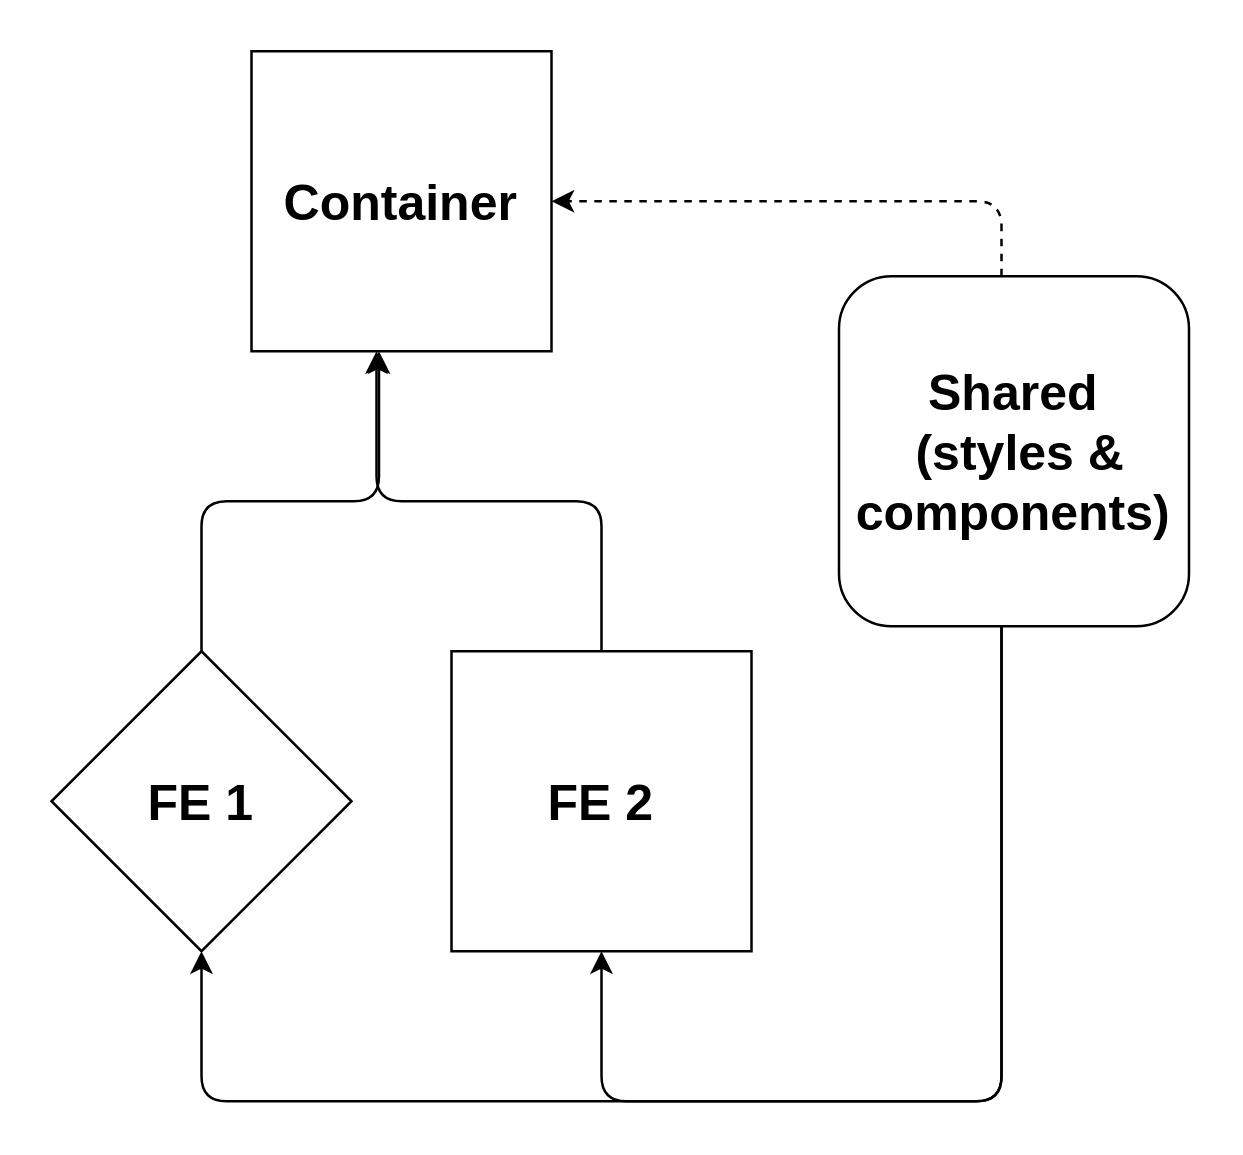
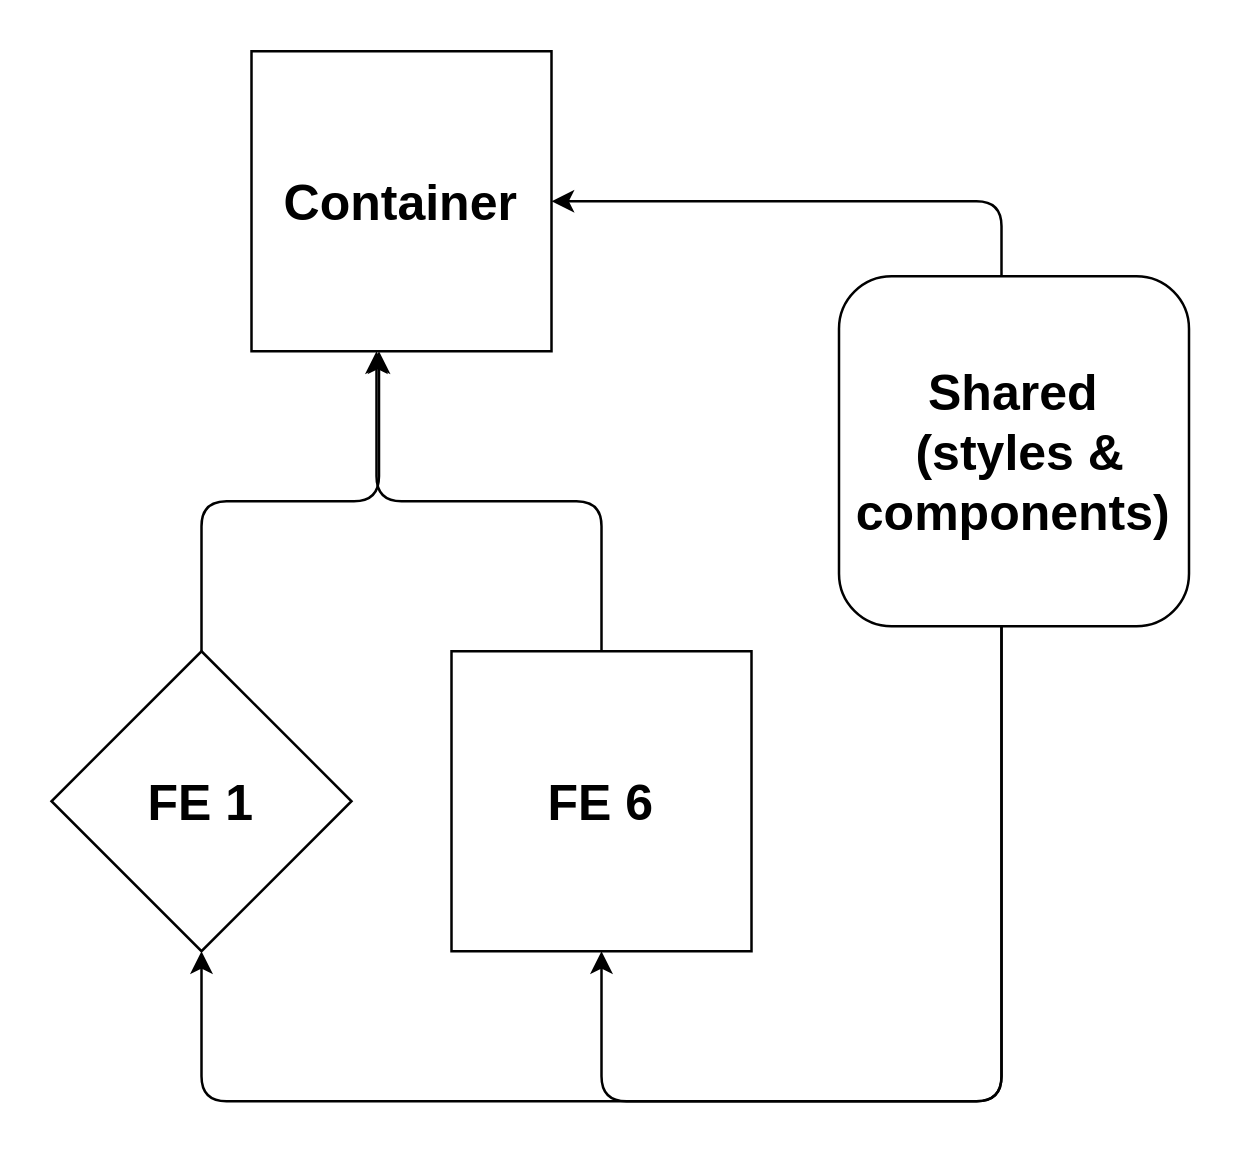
(812, 201) -> (812, 201)
(601, 801) -> (601, 801)
